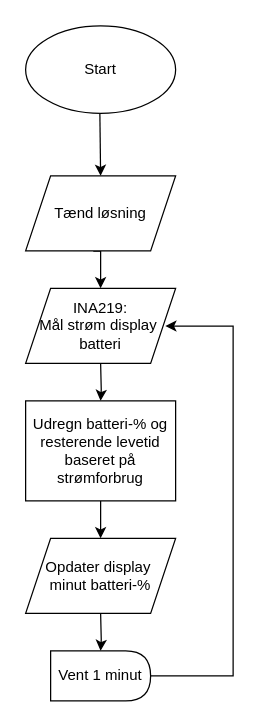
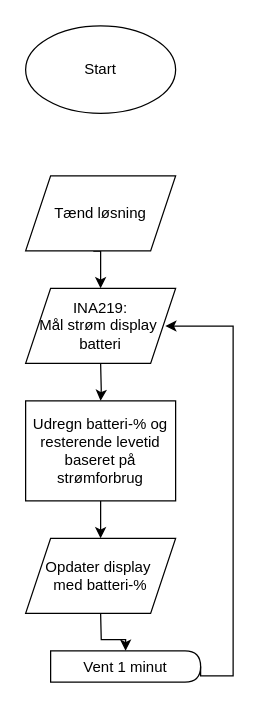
(100, 141) -> none
(101, 576) -> (101, 576)
(101, 676) -> (126, 666)
